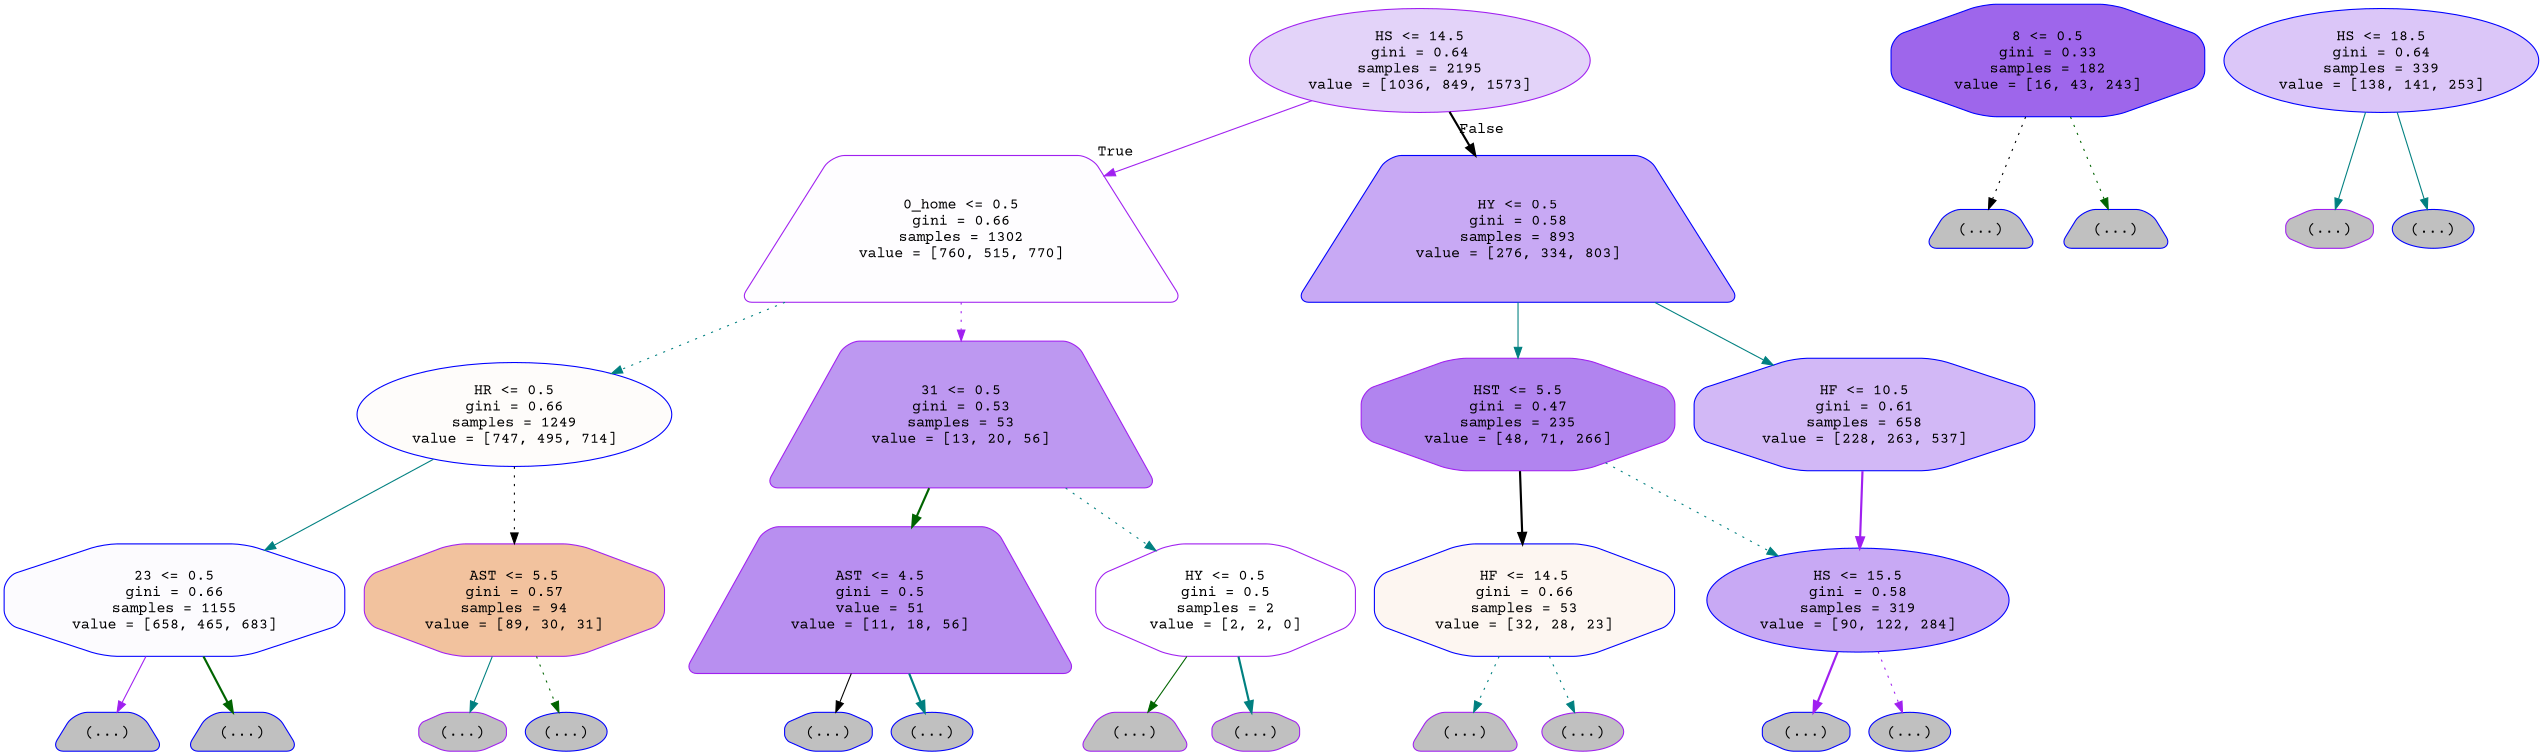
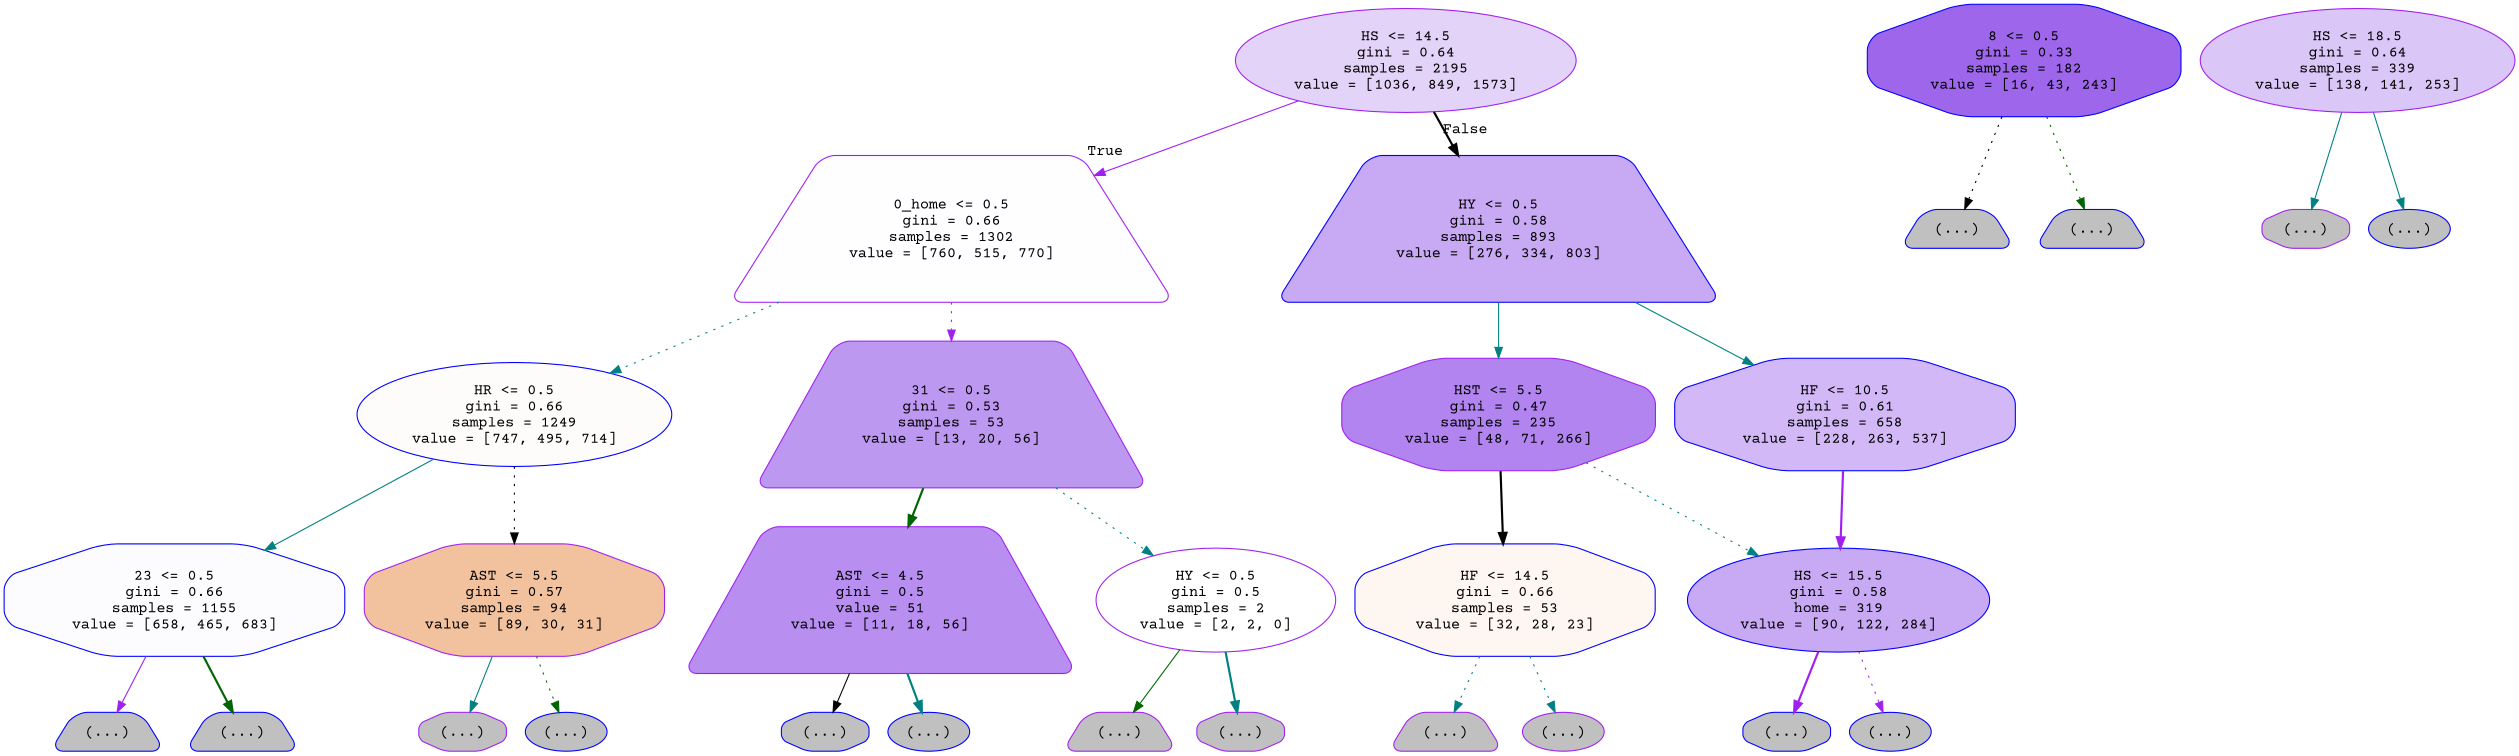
(2381, 60) -> (2358, 60)
(1226, 600) -> (1216, 600)
(1858, 600) -> (1839, 600)
